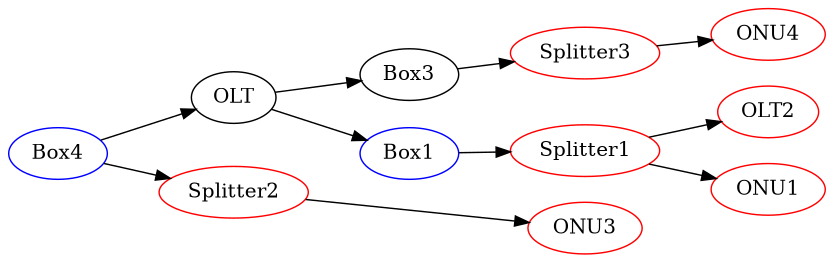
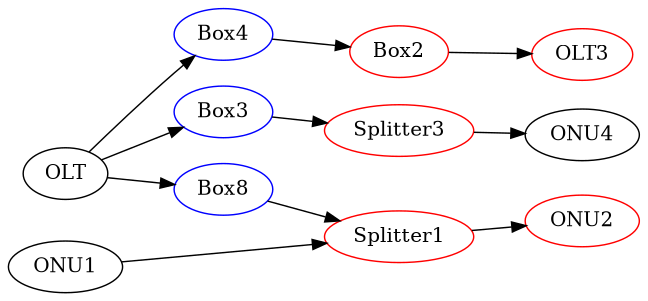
(768, 34) -> (582, 135)
(409, 75) -> (223, 112)
(768, 112) -> (582, 221)
(142, 127) -> (136, 108)
(409, 154) -> (223, 189)
(676, 170) -> (217, 253)
(768, 189) -> (65, 267)
(234, 192) -> (399, 52)
(585, 228) -> (582, 55)
